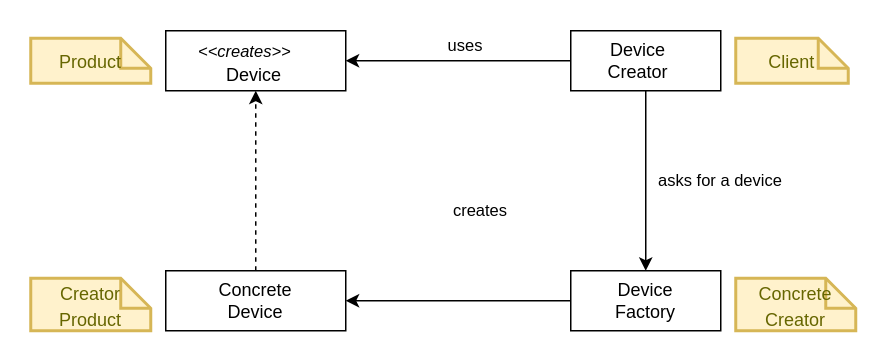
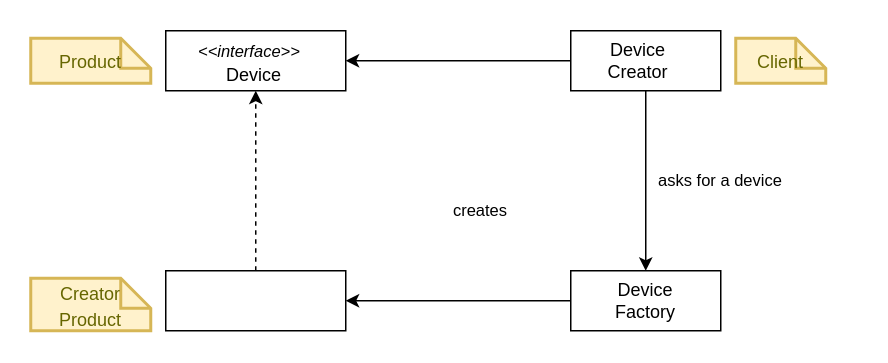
(466, 46) -> none
(792, 61) -> (781, 61)
(242, 63) -> (242, 63)
(256, 301) -> none
(796, 305) -> none
